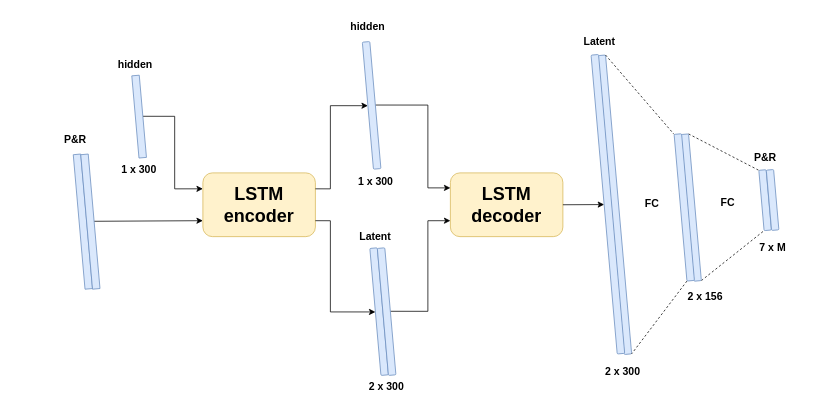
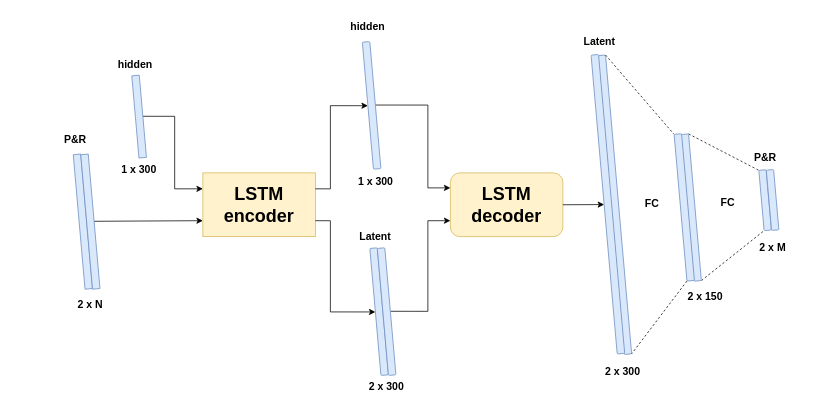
(259, 205) -> (259, 205)
(773, 248) -> (773, 248)
(705, 297) -> (705, 297)
none -> (90, 304)
